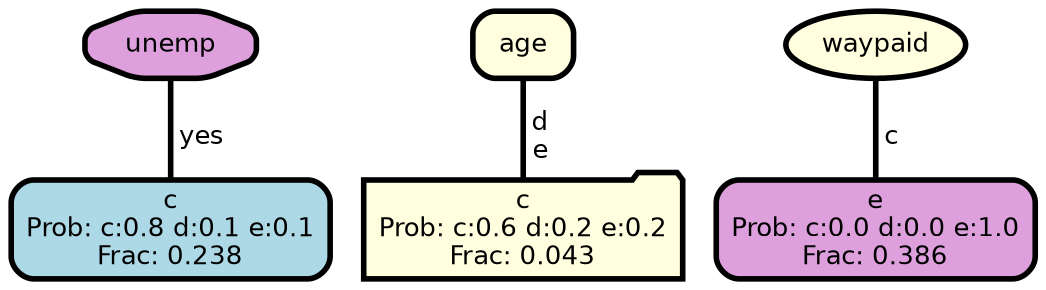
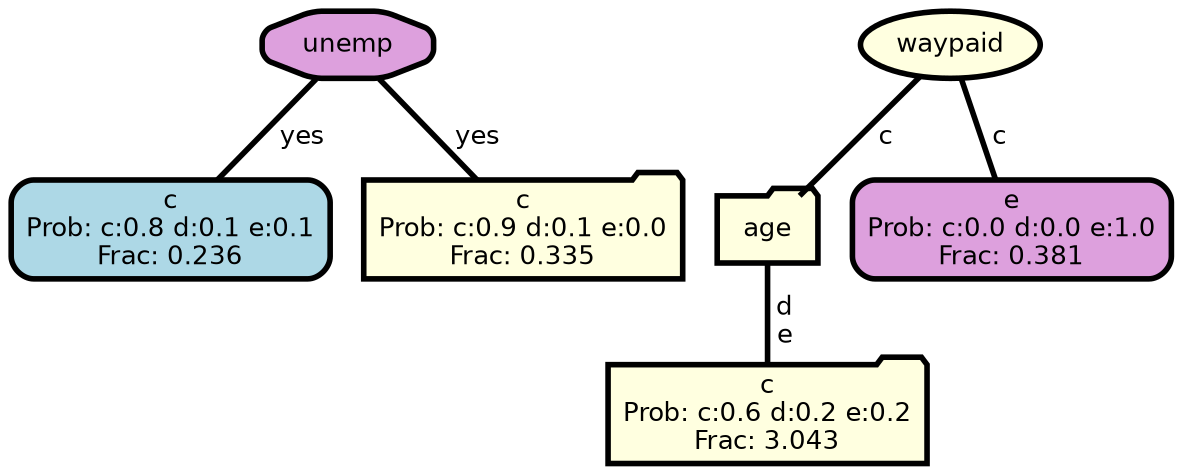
(523, 45) -> (768, 229)
none -> (860, 136)
(171, 229) -> (171, 229)
(523, 229) -> (768, 414)
none -> (523, 229)
(876, 229) -> (1012, 229)
